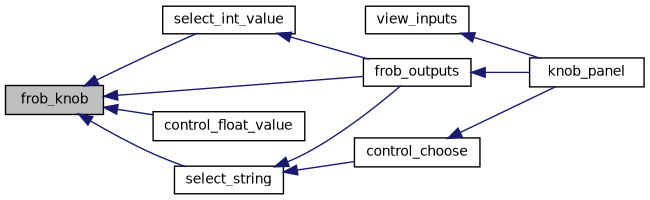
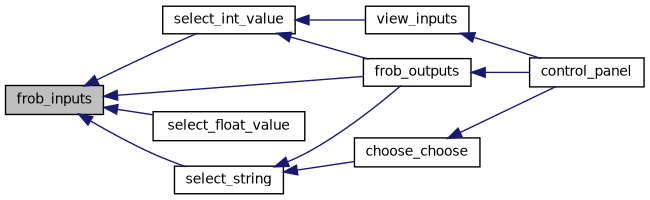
none -> (337, 20)
(587, 72) -> (587, 72)
(54, 100) -> (54, 100)
(229, 126) -> (229, 126)
(417, 152) -> (417, 152)
